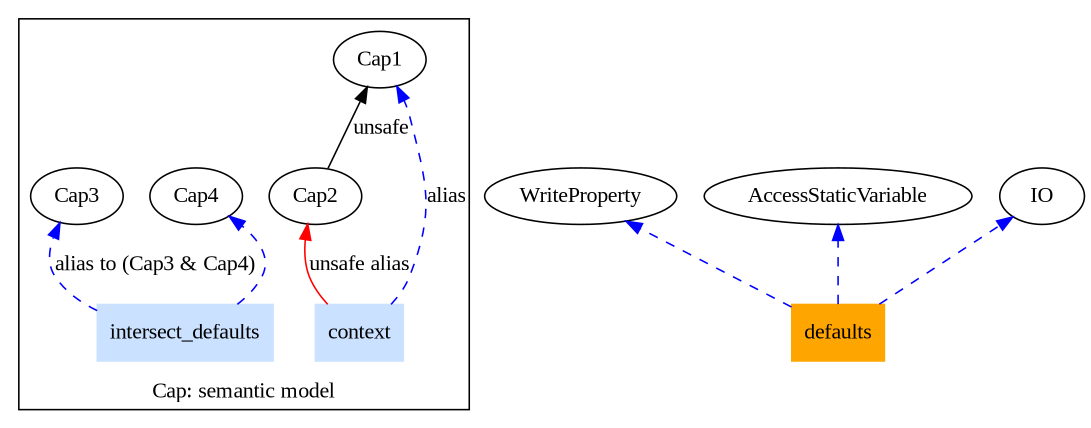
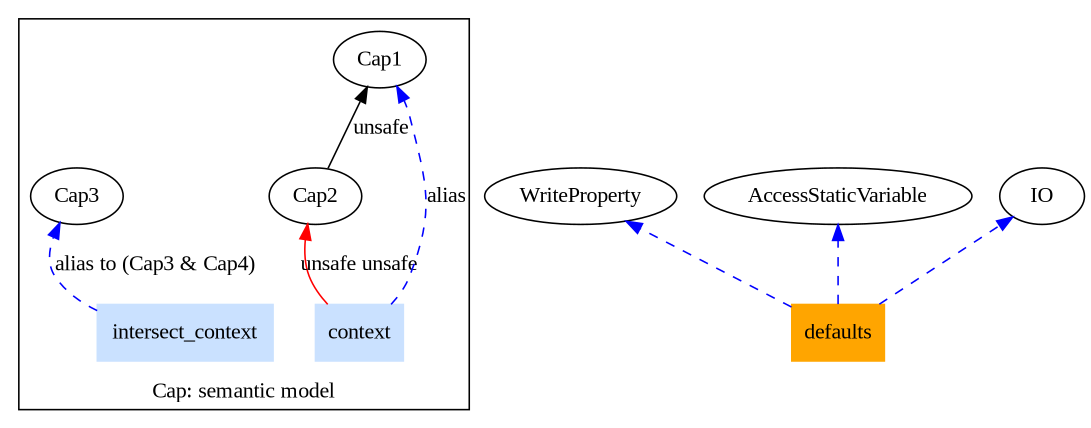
(196, 196) -> none
(359, 264) -> (359, 264)
(185, 333) -> (185, 333)
